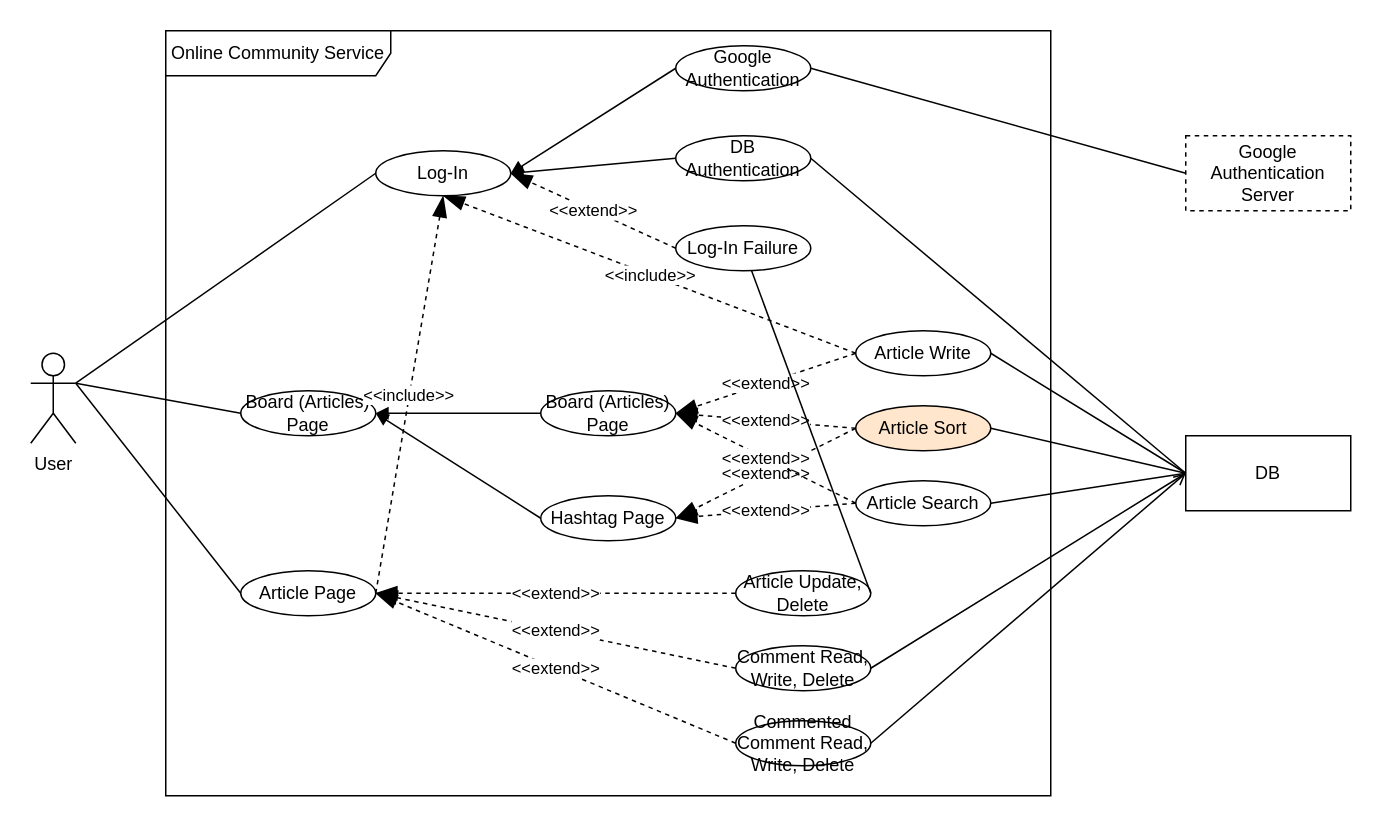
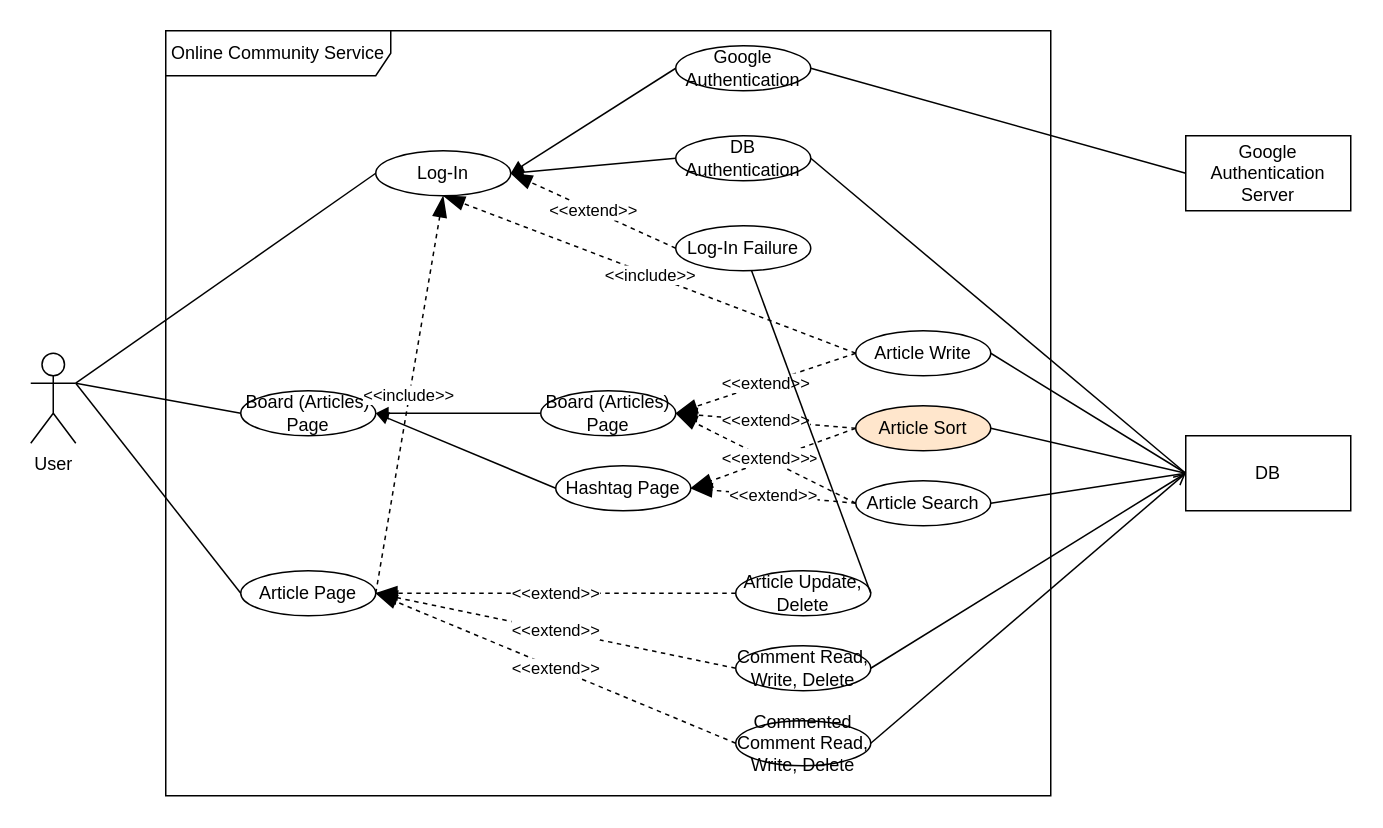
(1268, 173) -> (1268, 173)
(608, 518) -> (623, 488)
